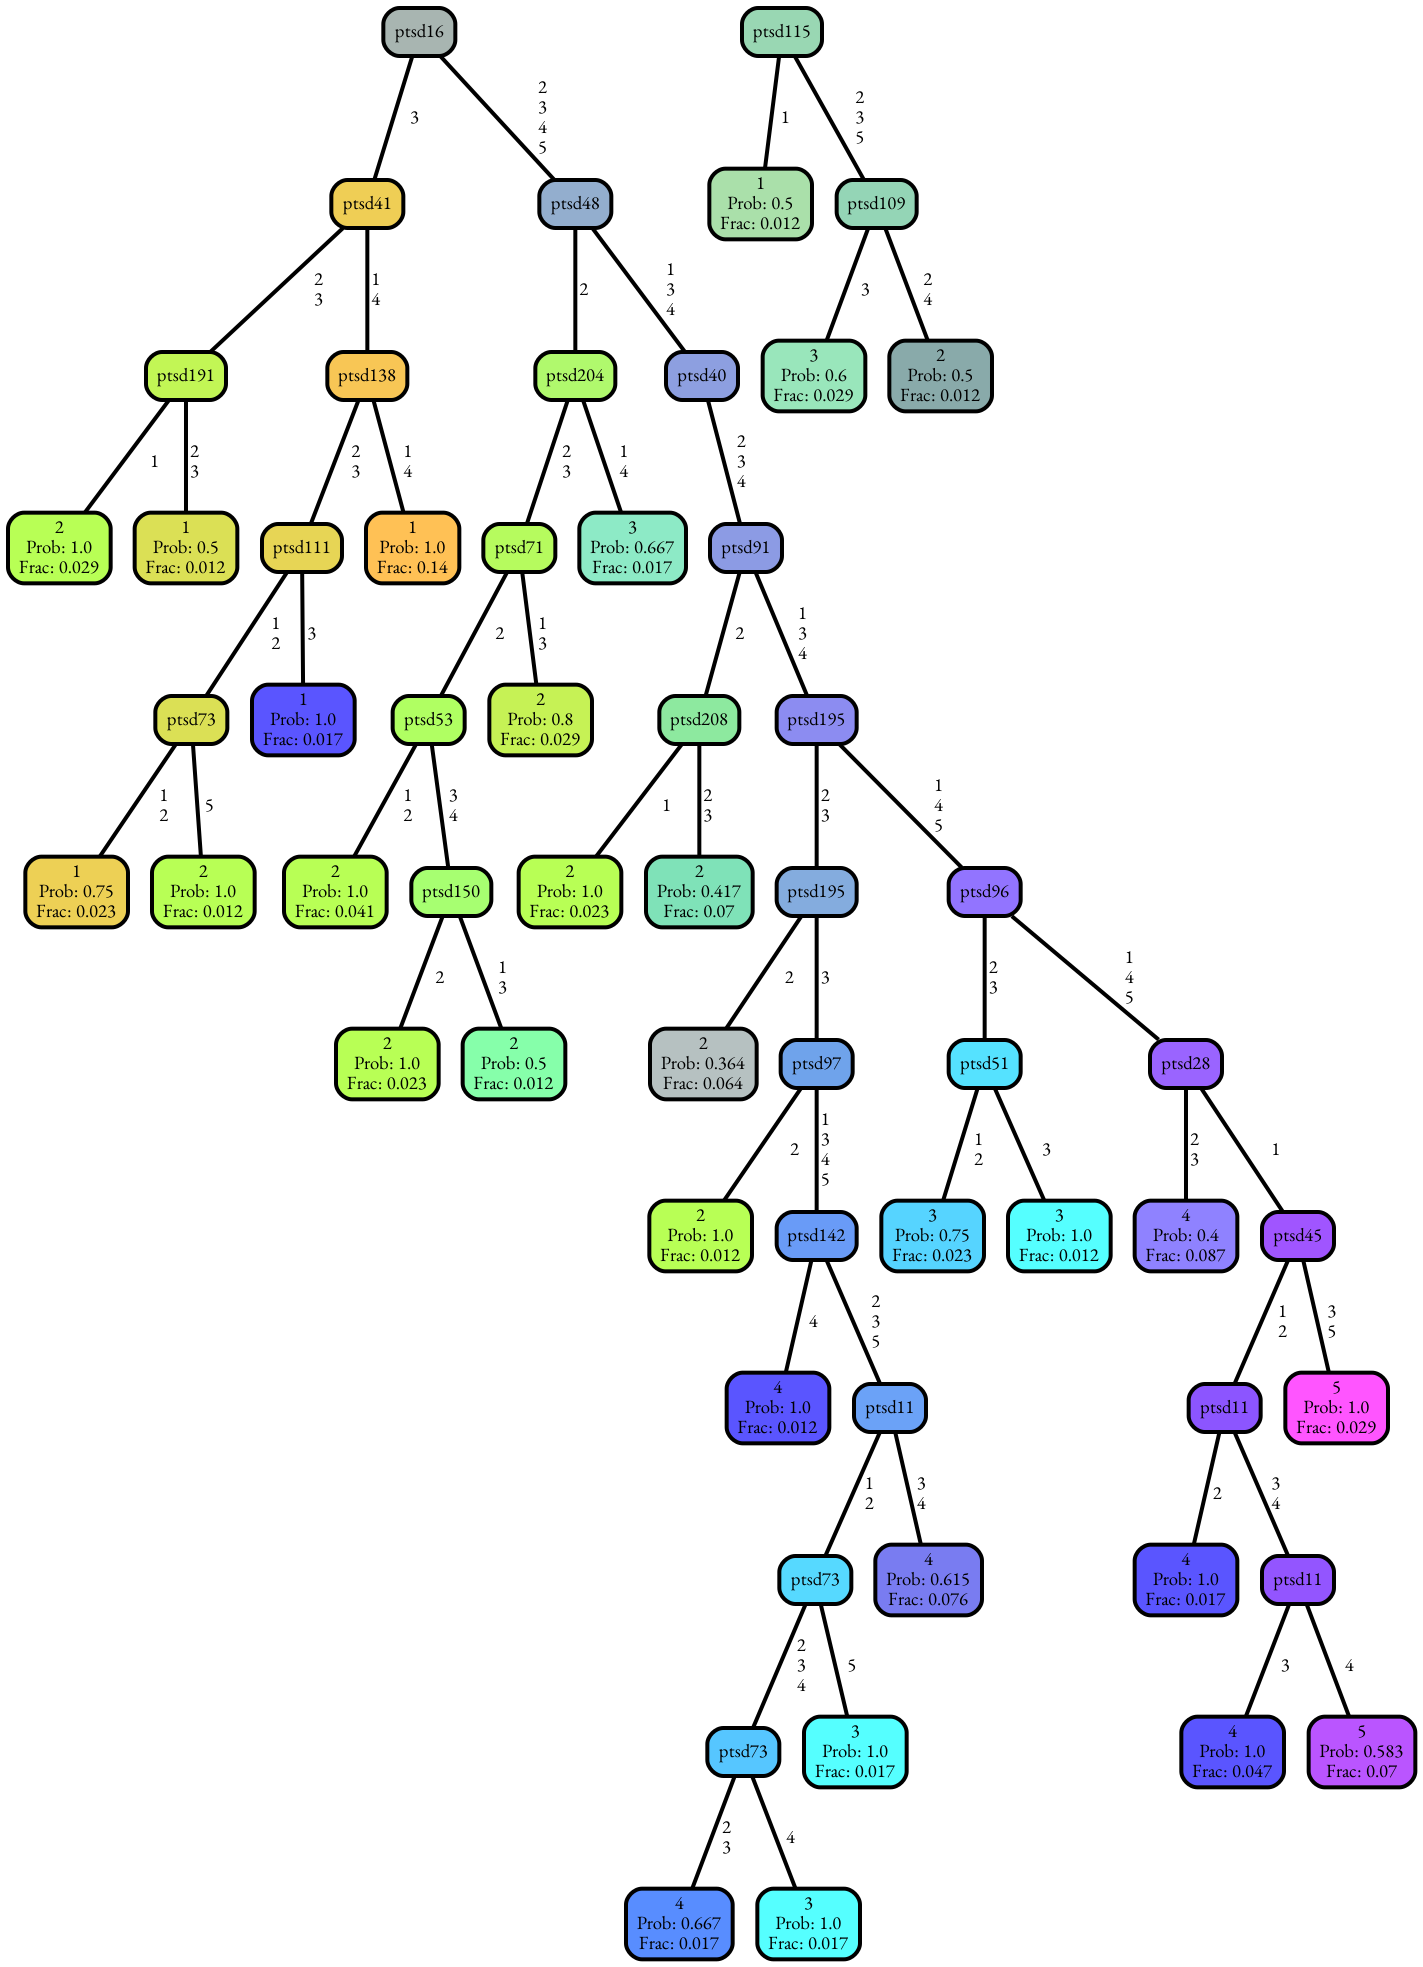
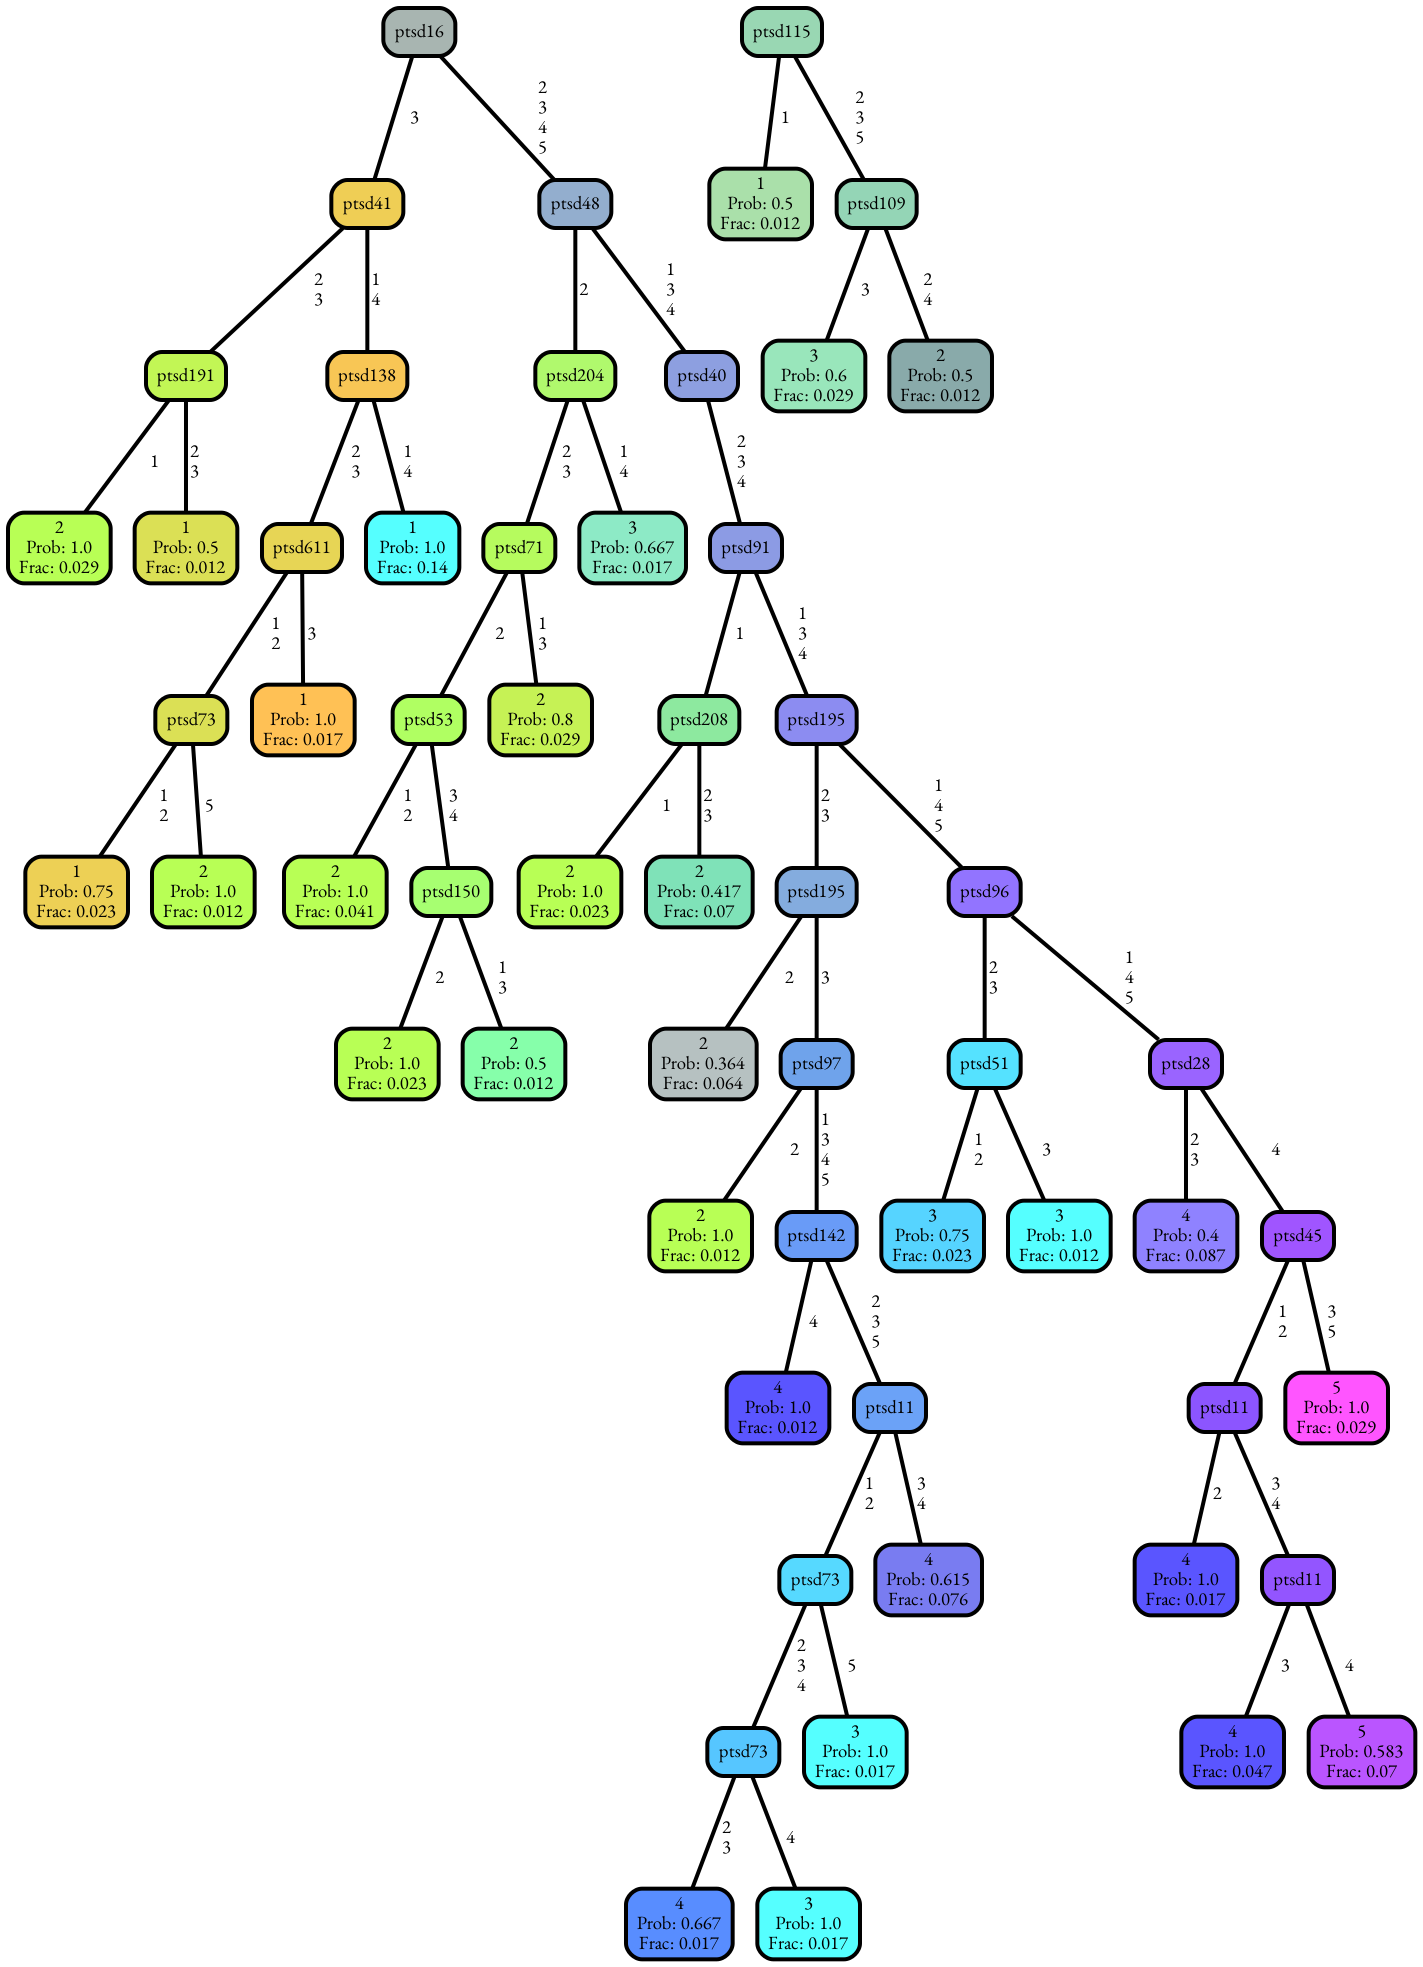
(302, 548) -> (302, 548)
(413, 548) -> (413, 548)
(738, 634) -> (738, 634)
(303, 720) -> (303, 720)
(1274, 1150) -> (1274, 1150)
